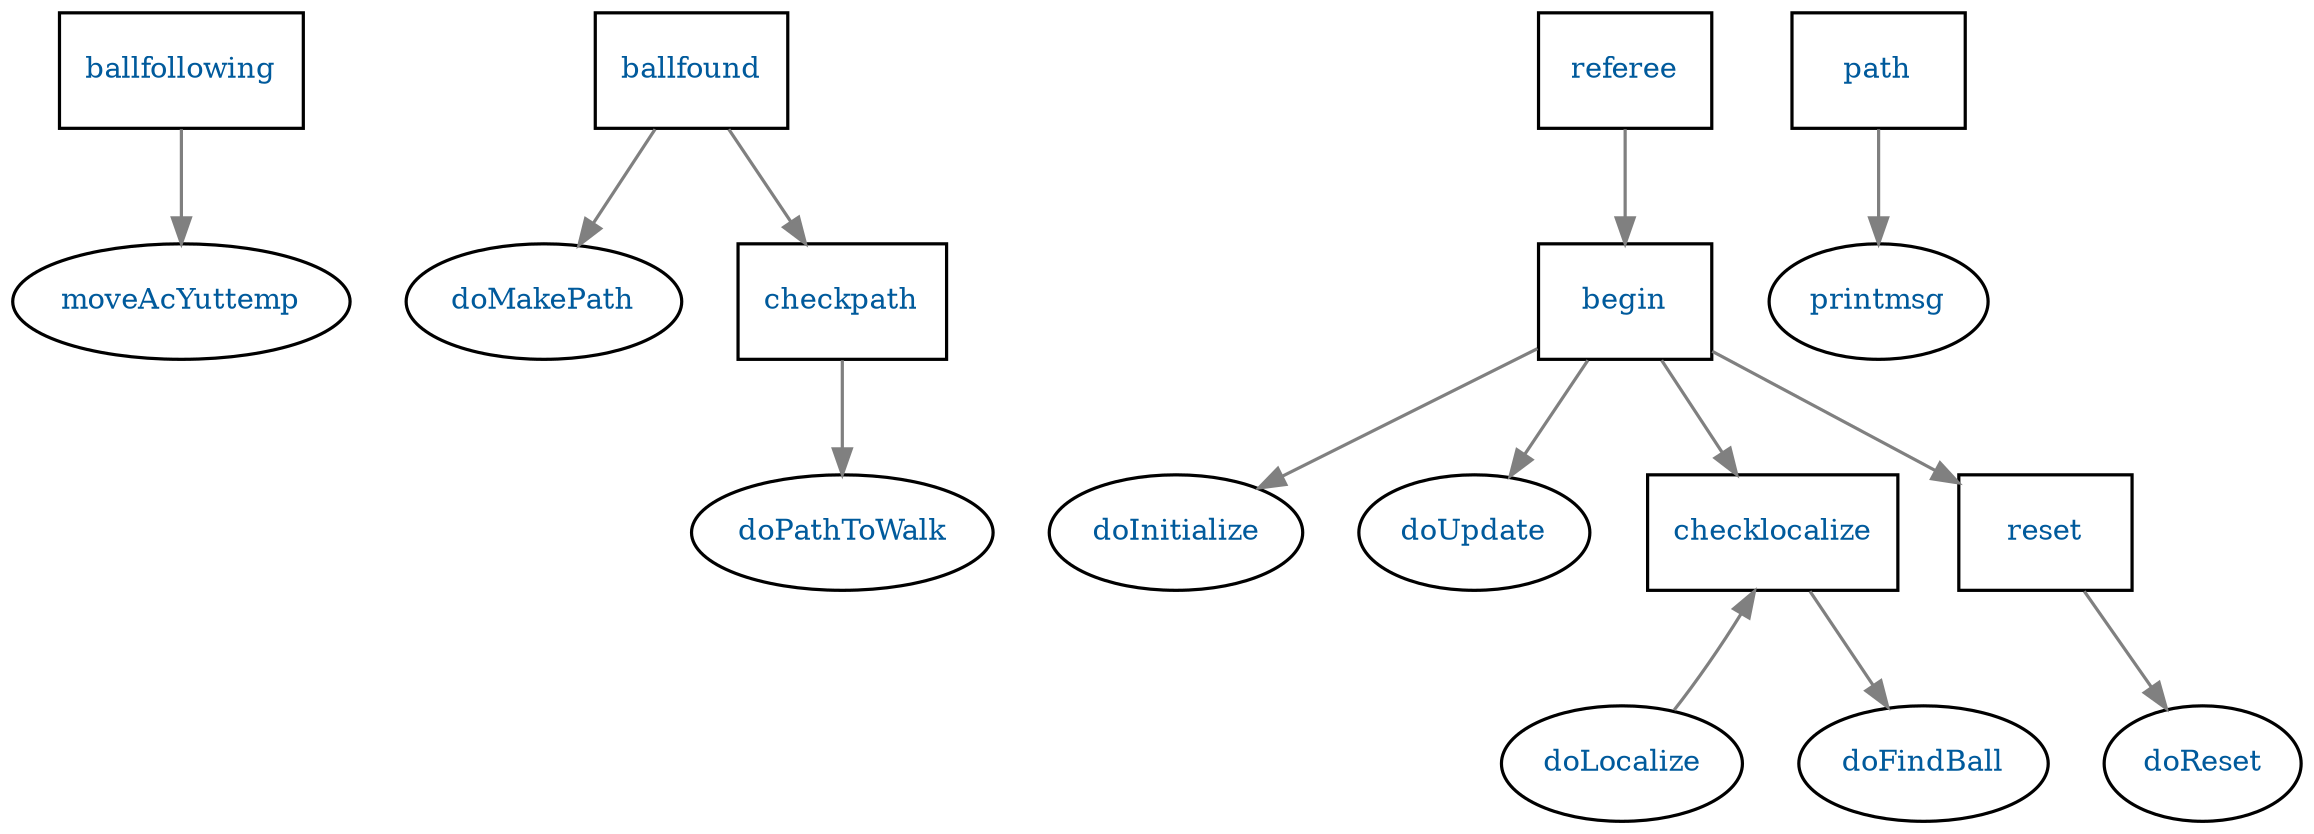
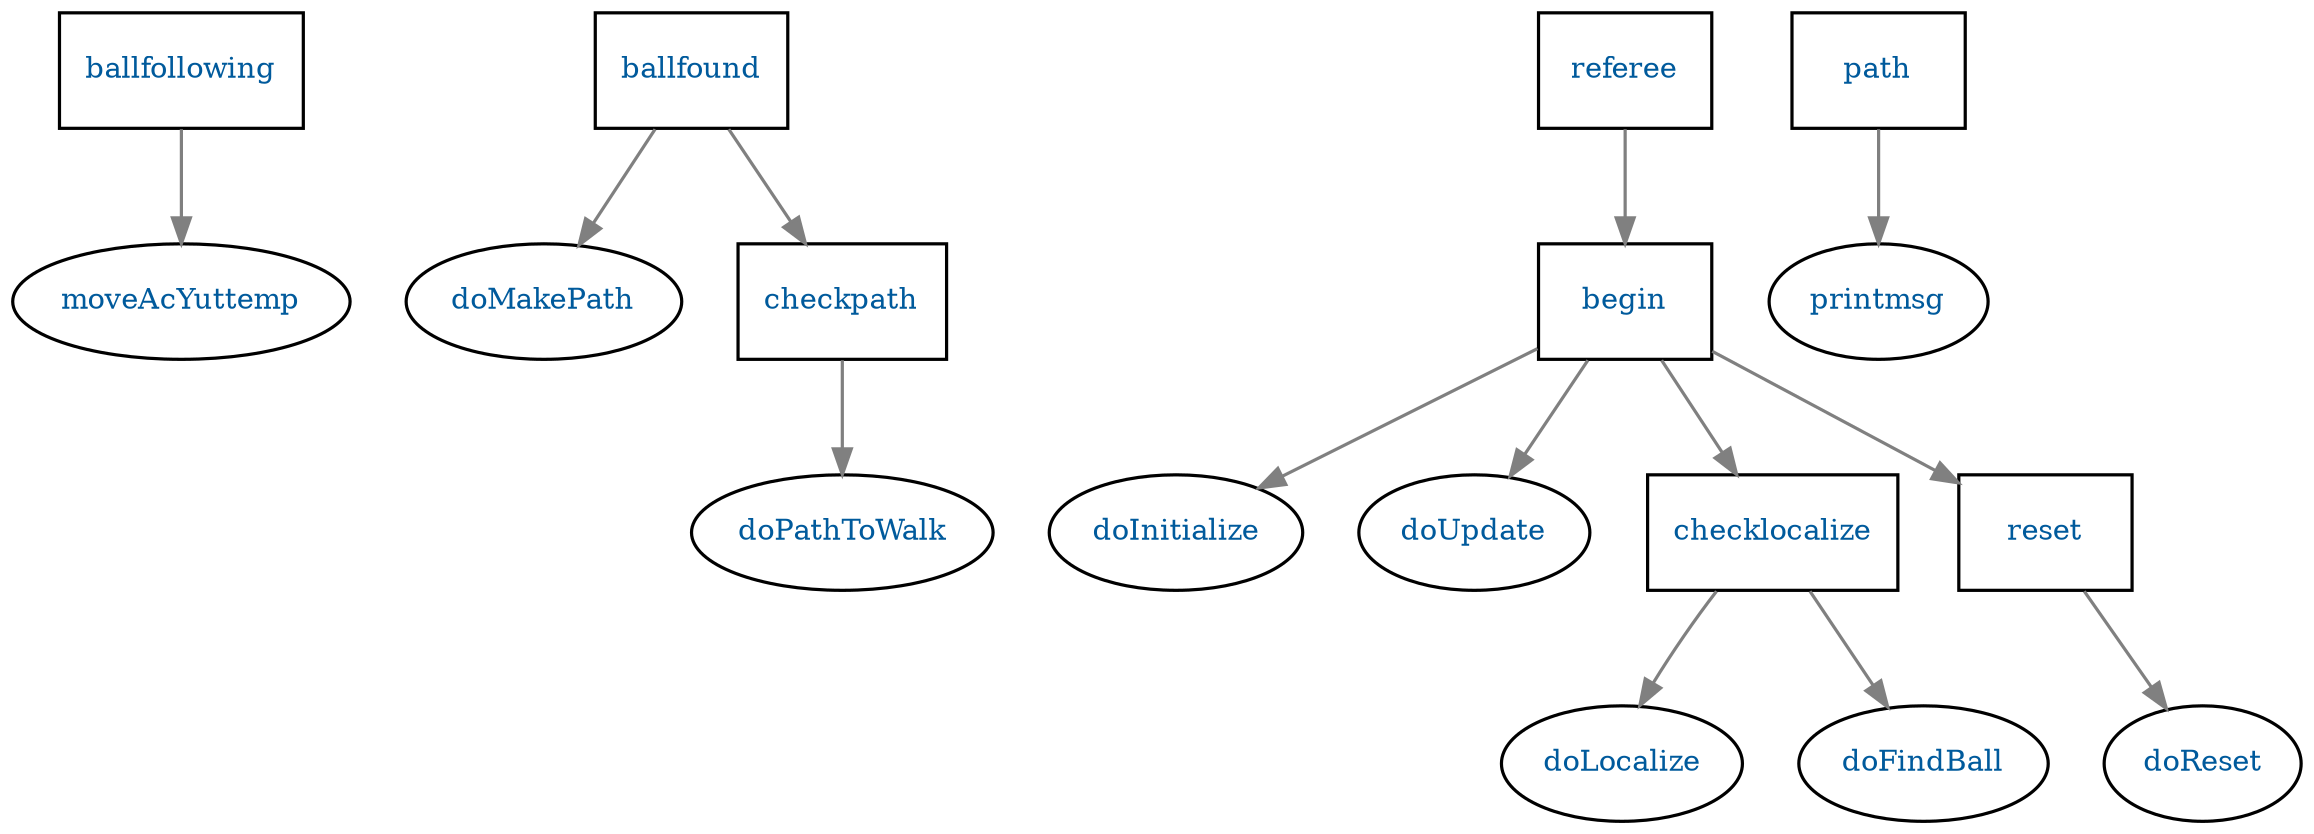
(1709, 663) -> (1684, 636)
